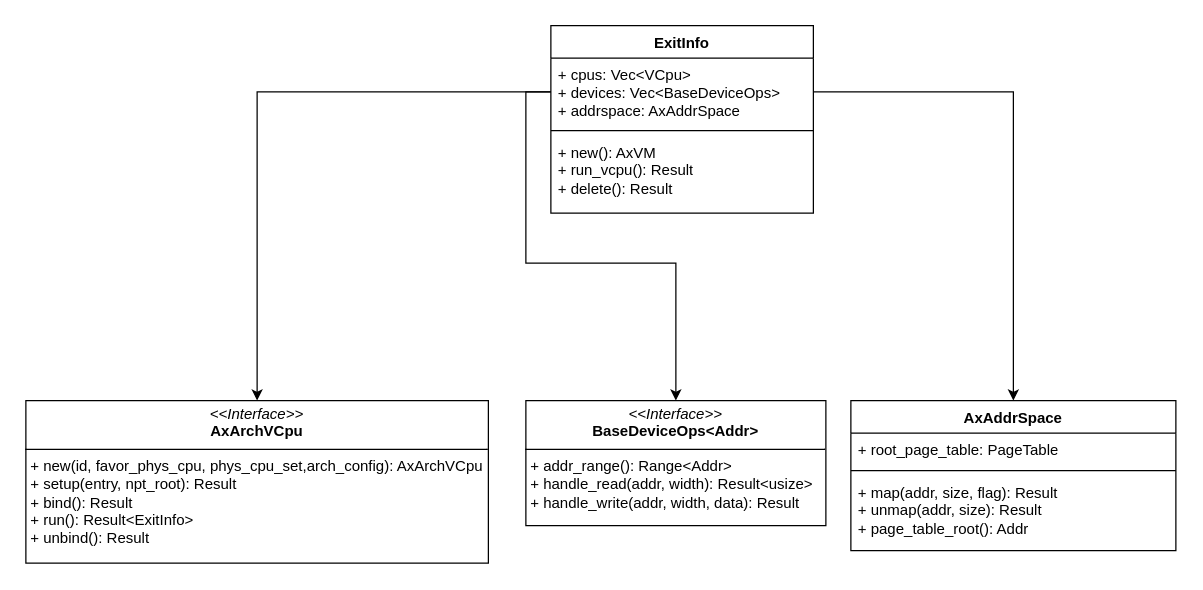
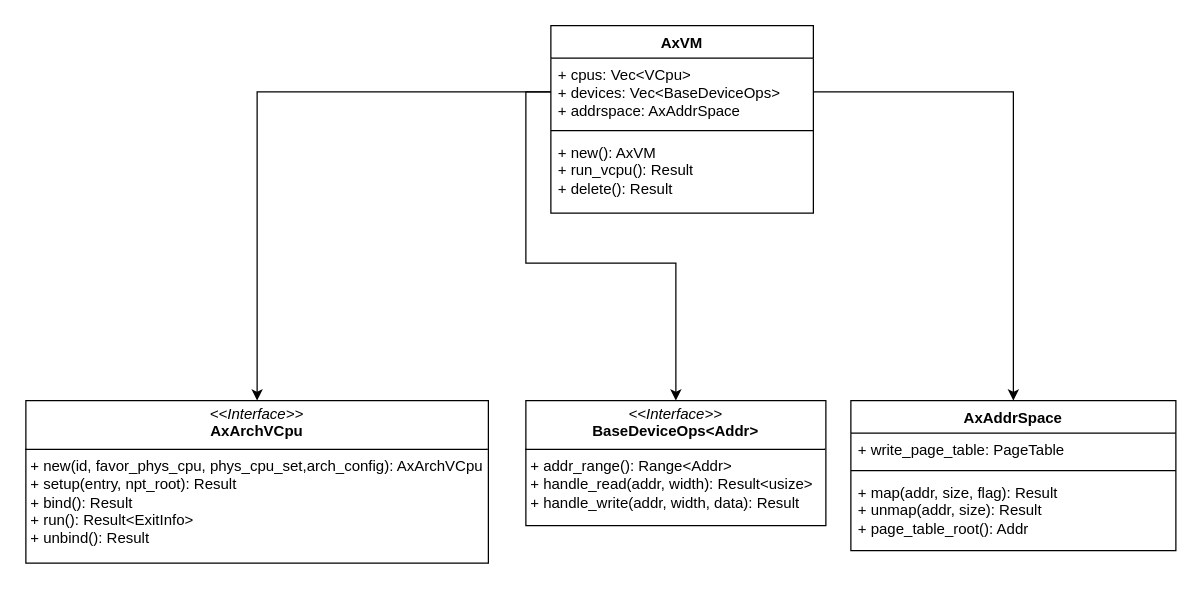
(682, 43) -> (682, 43)
(966, 451) -> (968, 451)
